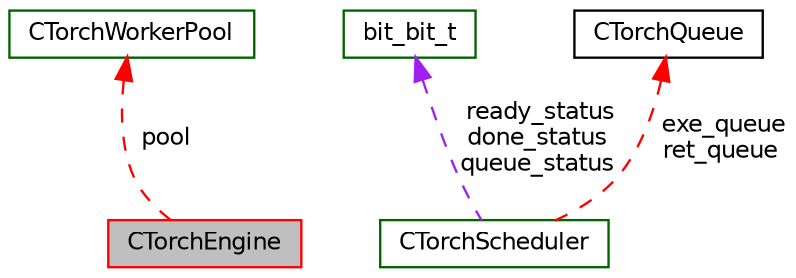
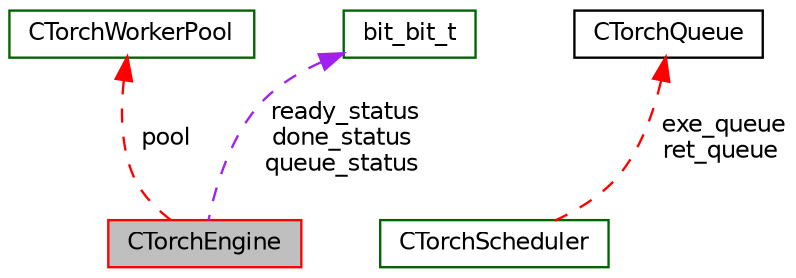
(448, 152) -> (244, 126)
